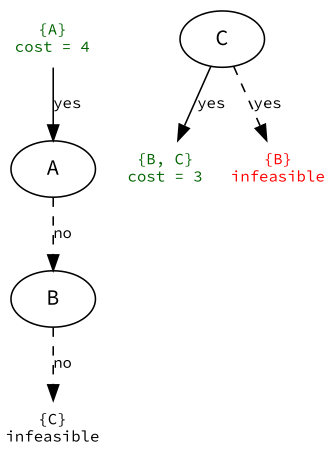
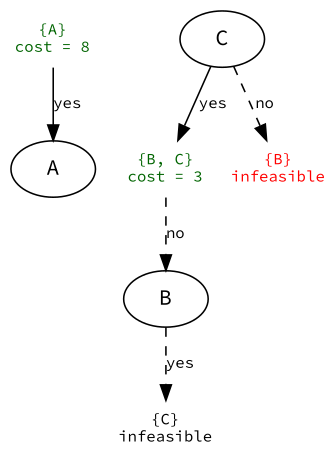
(53, 39) -> (53, 39)
(268, 104) -> (265, 104)
(53, 226) -> (166, 226)
(63, 364) -> (181, 364)
